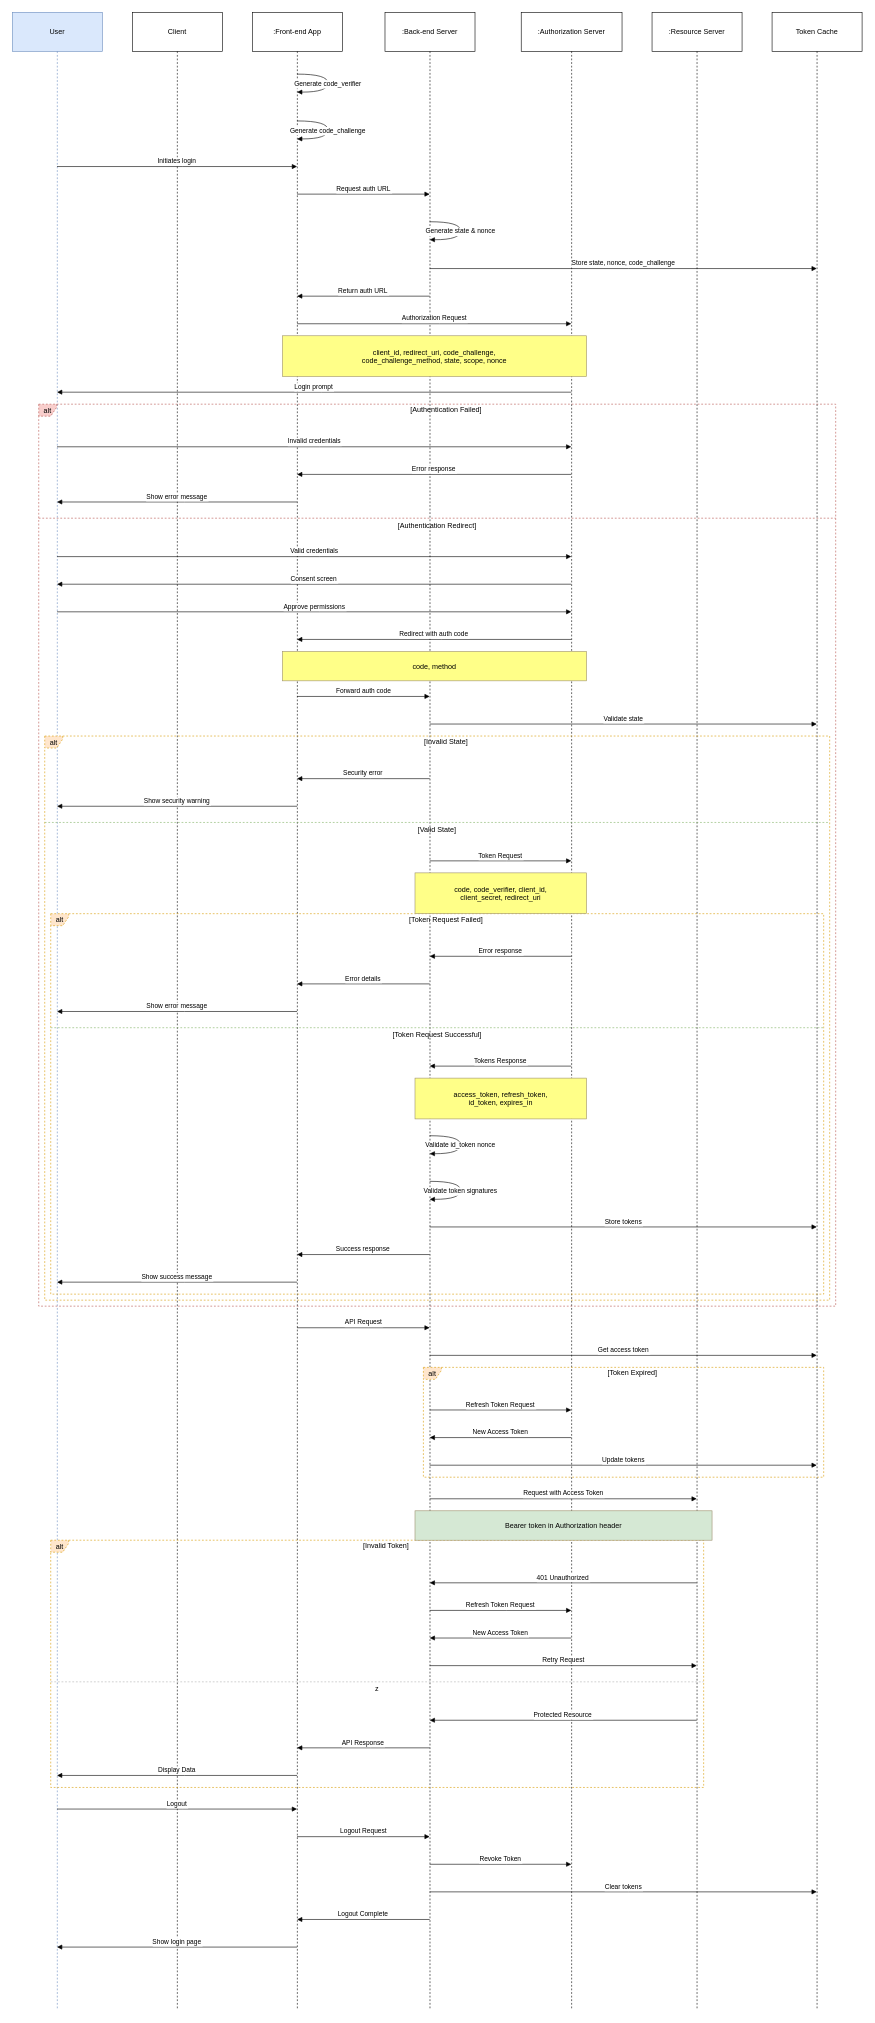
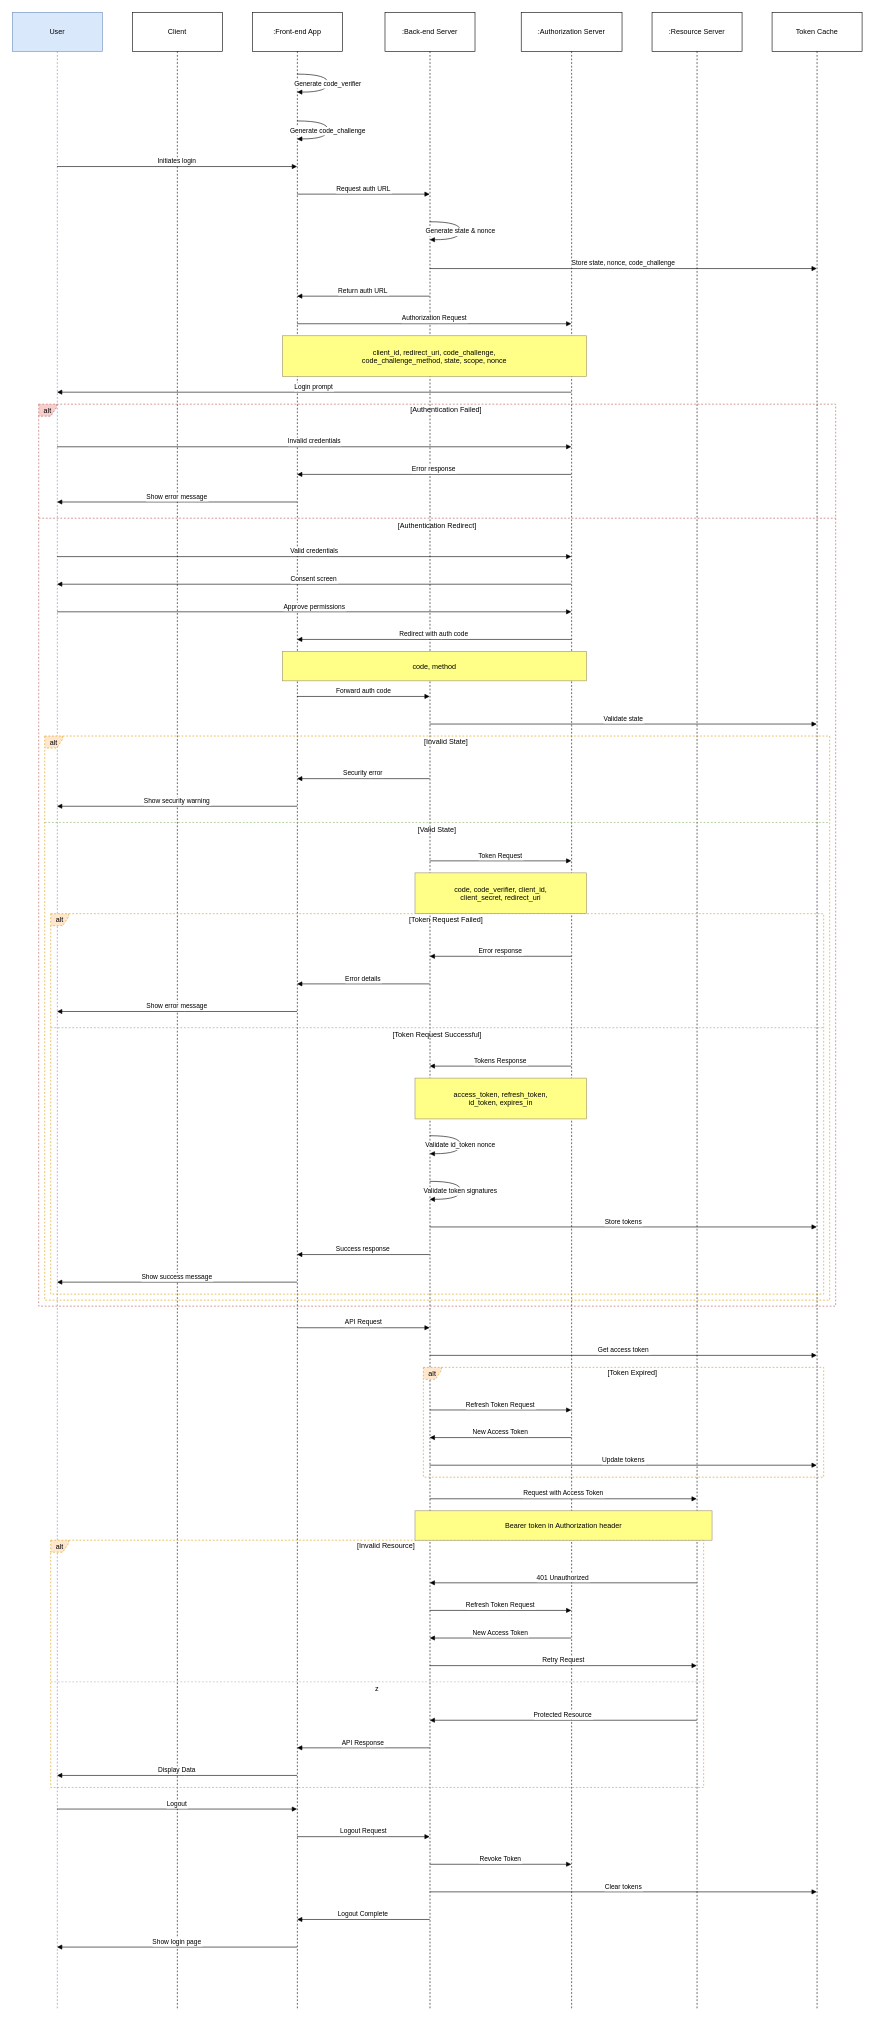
(563, 1525) -> (563, 1525)
(386, 1546) -> (386, 1546)
